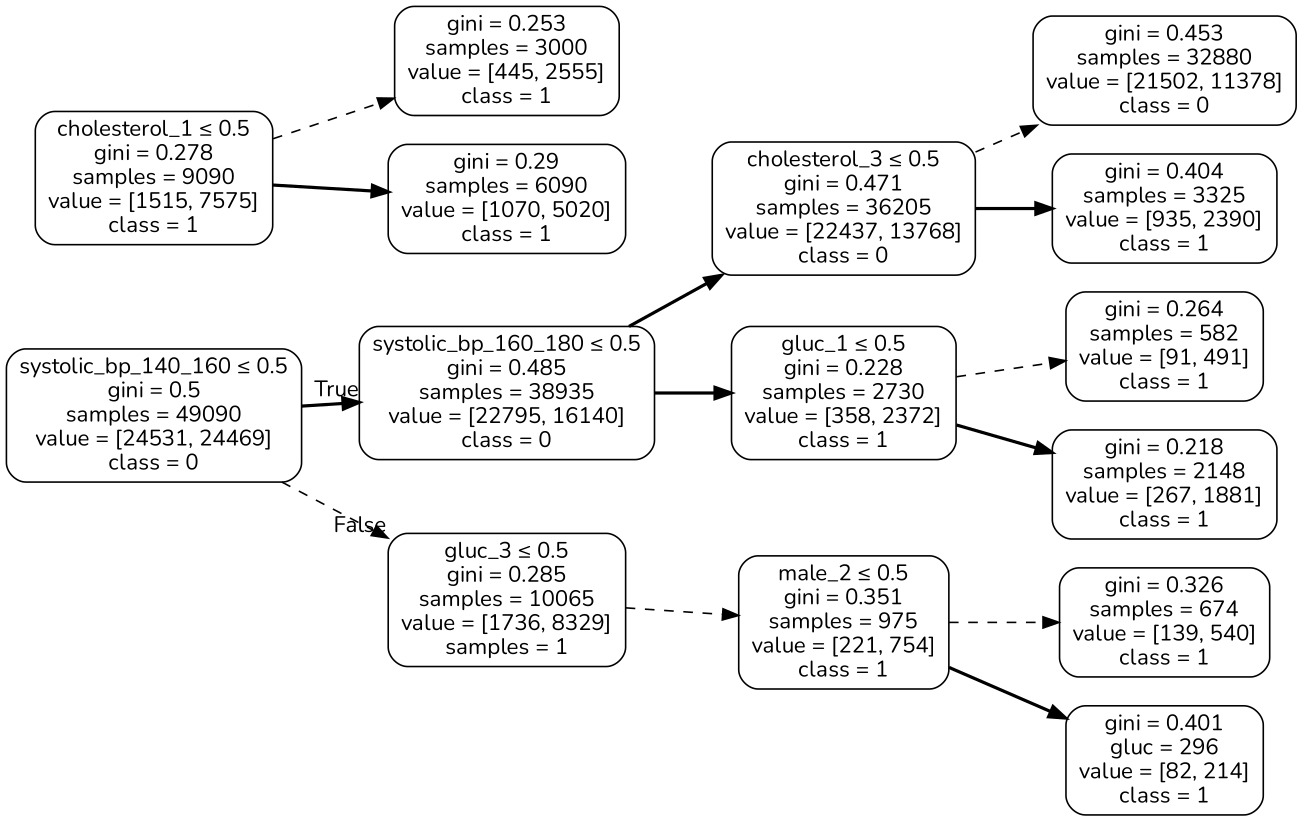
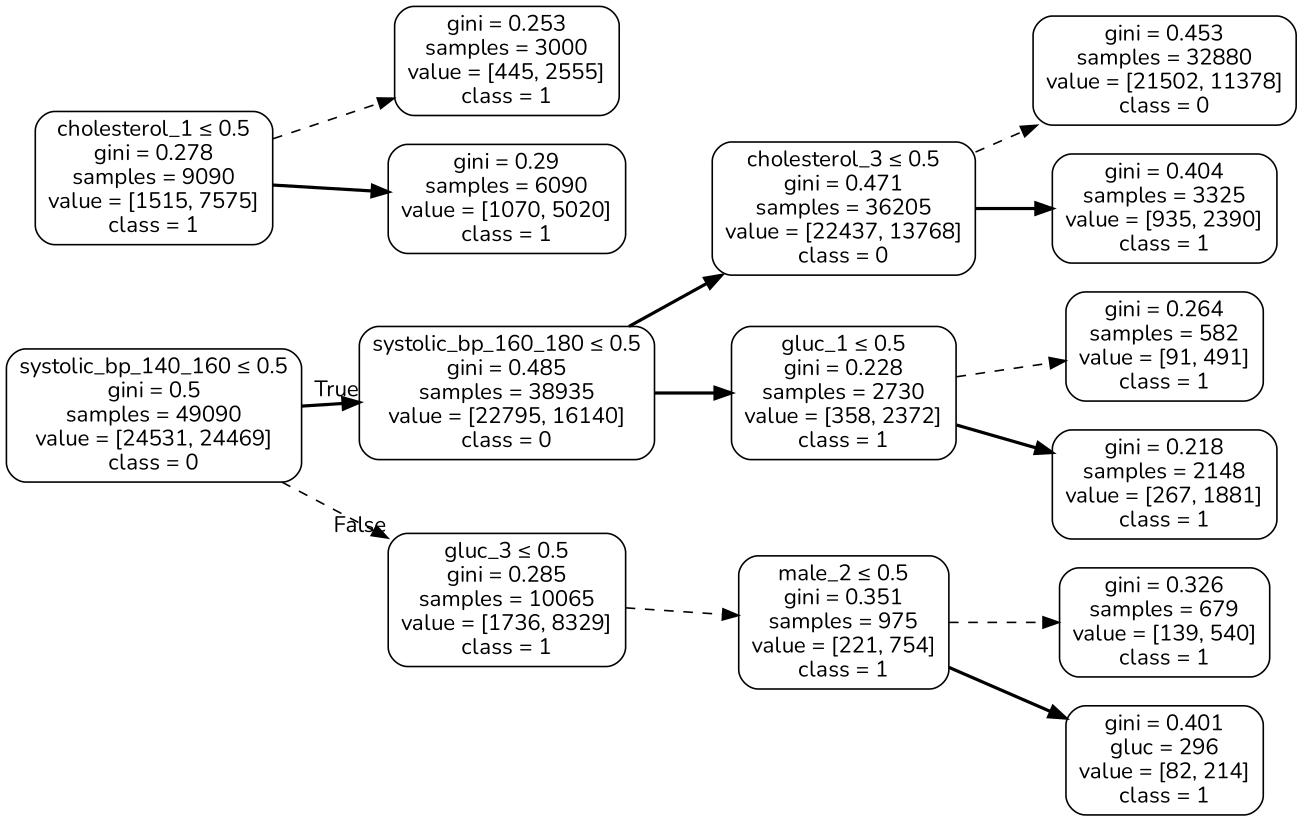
(1165, 610) -> (1165, 610)
(507, 647) -> (507, 647)
